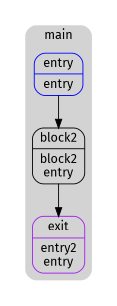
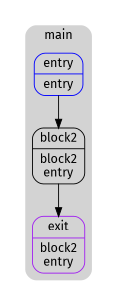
(59, 248) -> (59, 248)
